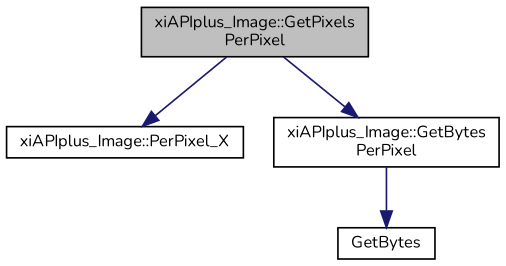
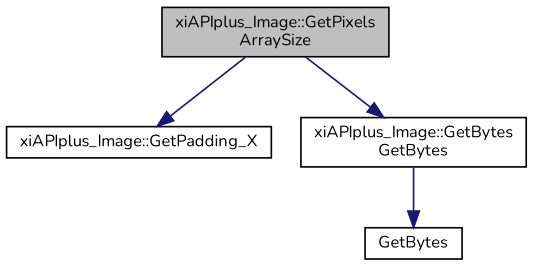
(255, 32) -> (275, 32)
(125, 142) -> (139, 142)
(386, 142) -> (414, 142)
